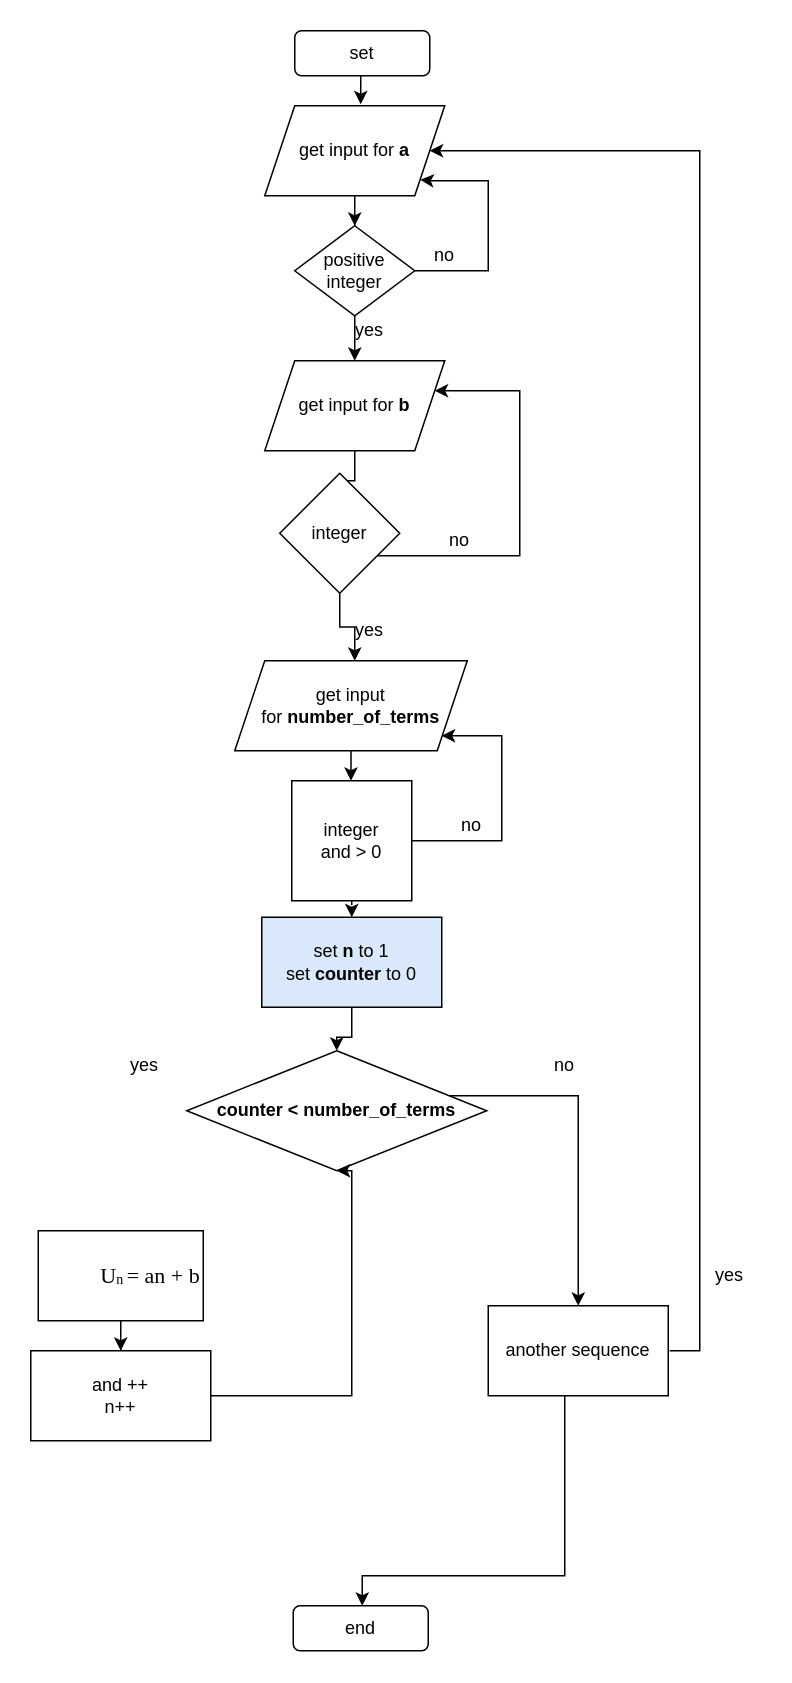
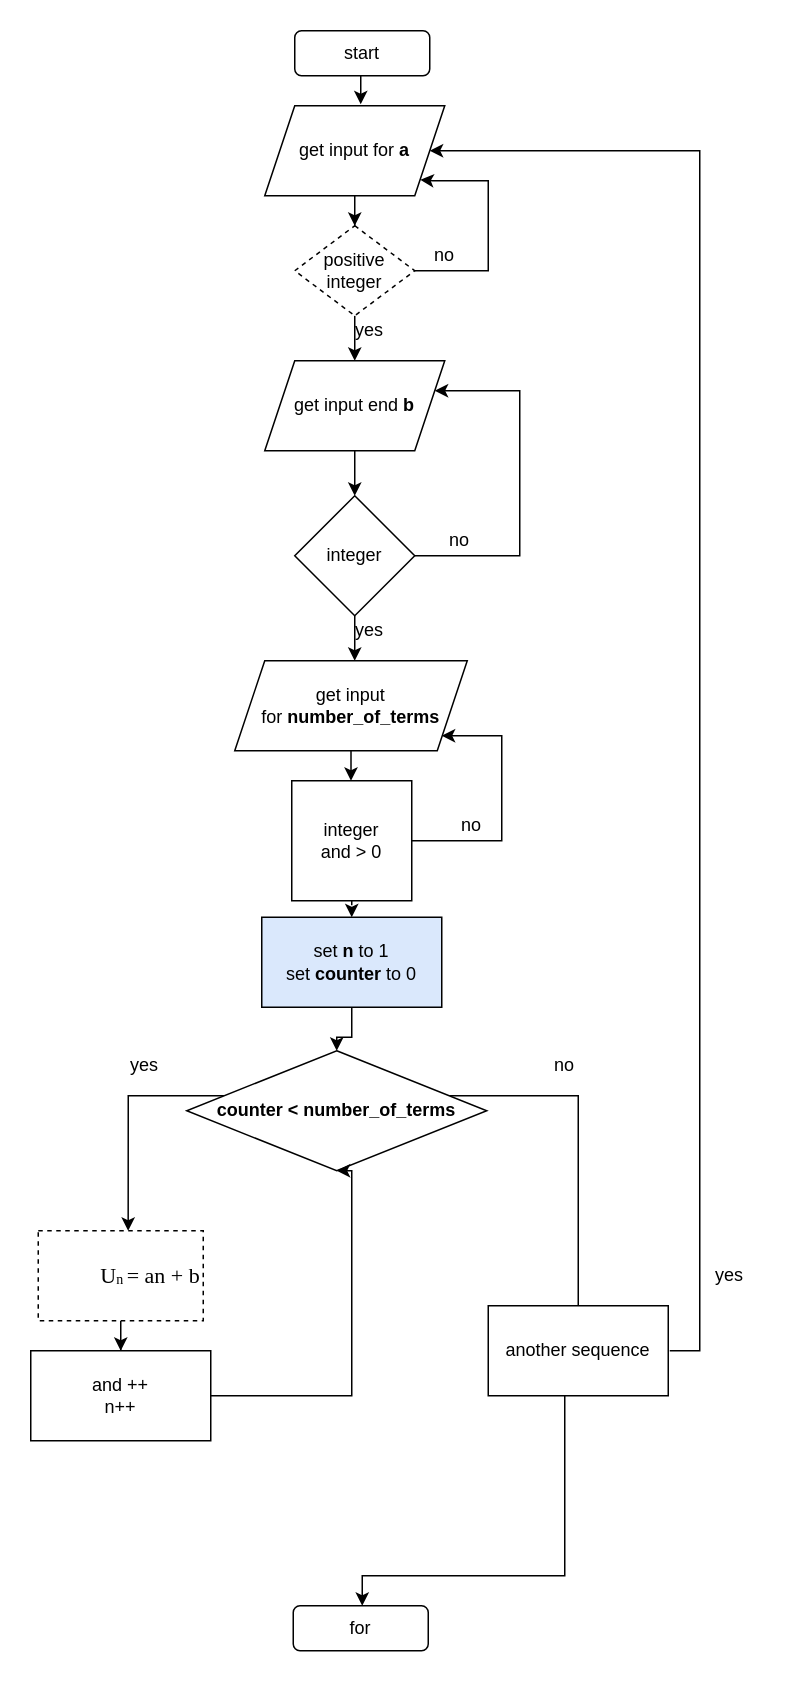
(362, 53) -> (362, 53)
(355, 271) -> (355, 271)
(355, 406) -> (355, 406)
(340, 533) -> (355, 556)
none -> (128, 1110)
(121, 1276) -> (121, 1276)
(578, 1294) -> (578, 1298)
(361, 1628) -> (361, 1628)
